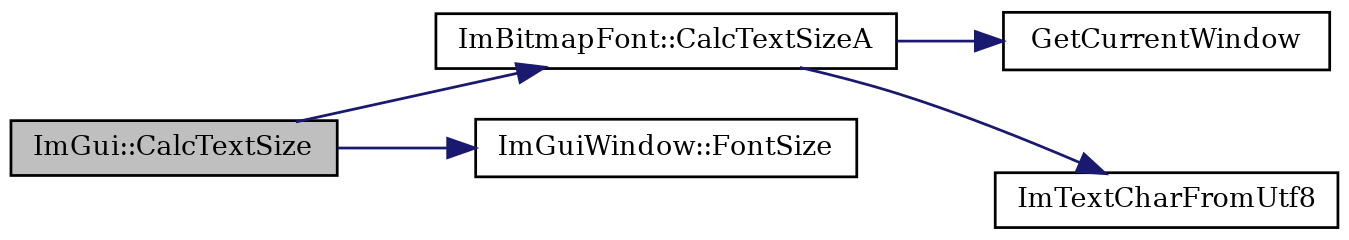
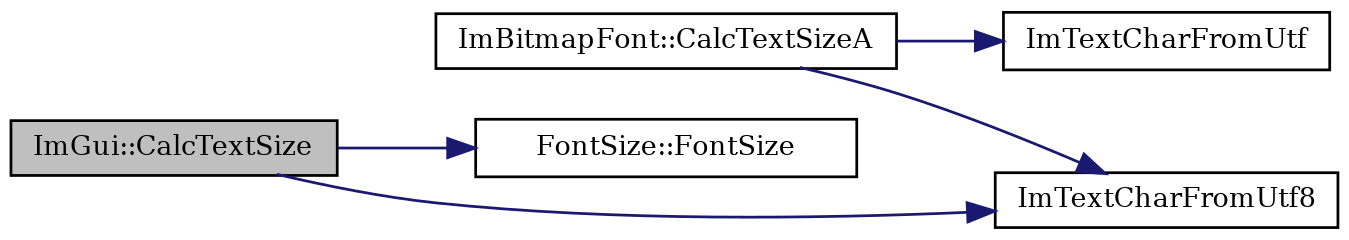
(1167, 41) -> (1167, 41)
(407, 98) -> (621, 215)
(666, 148) -> (666, 148)
